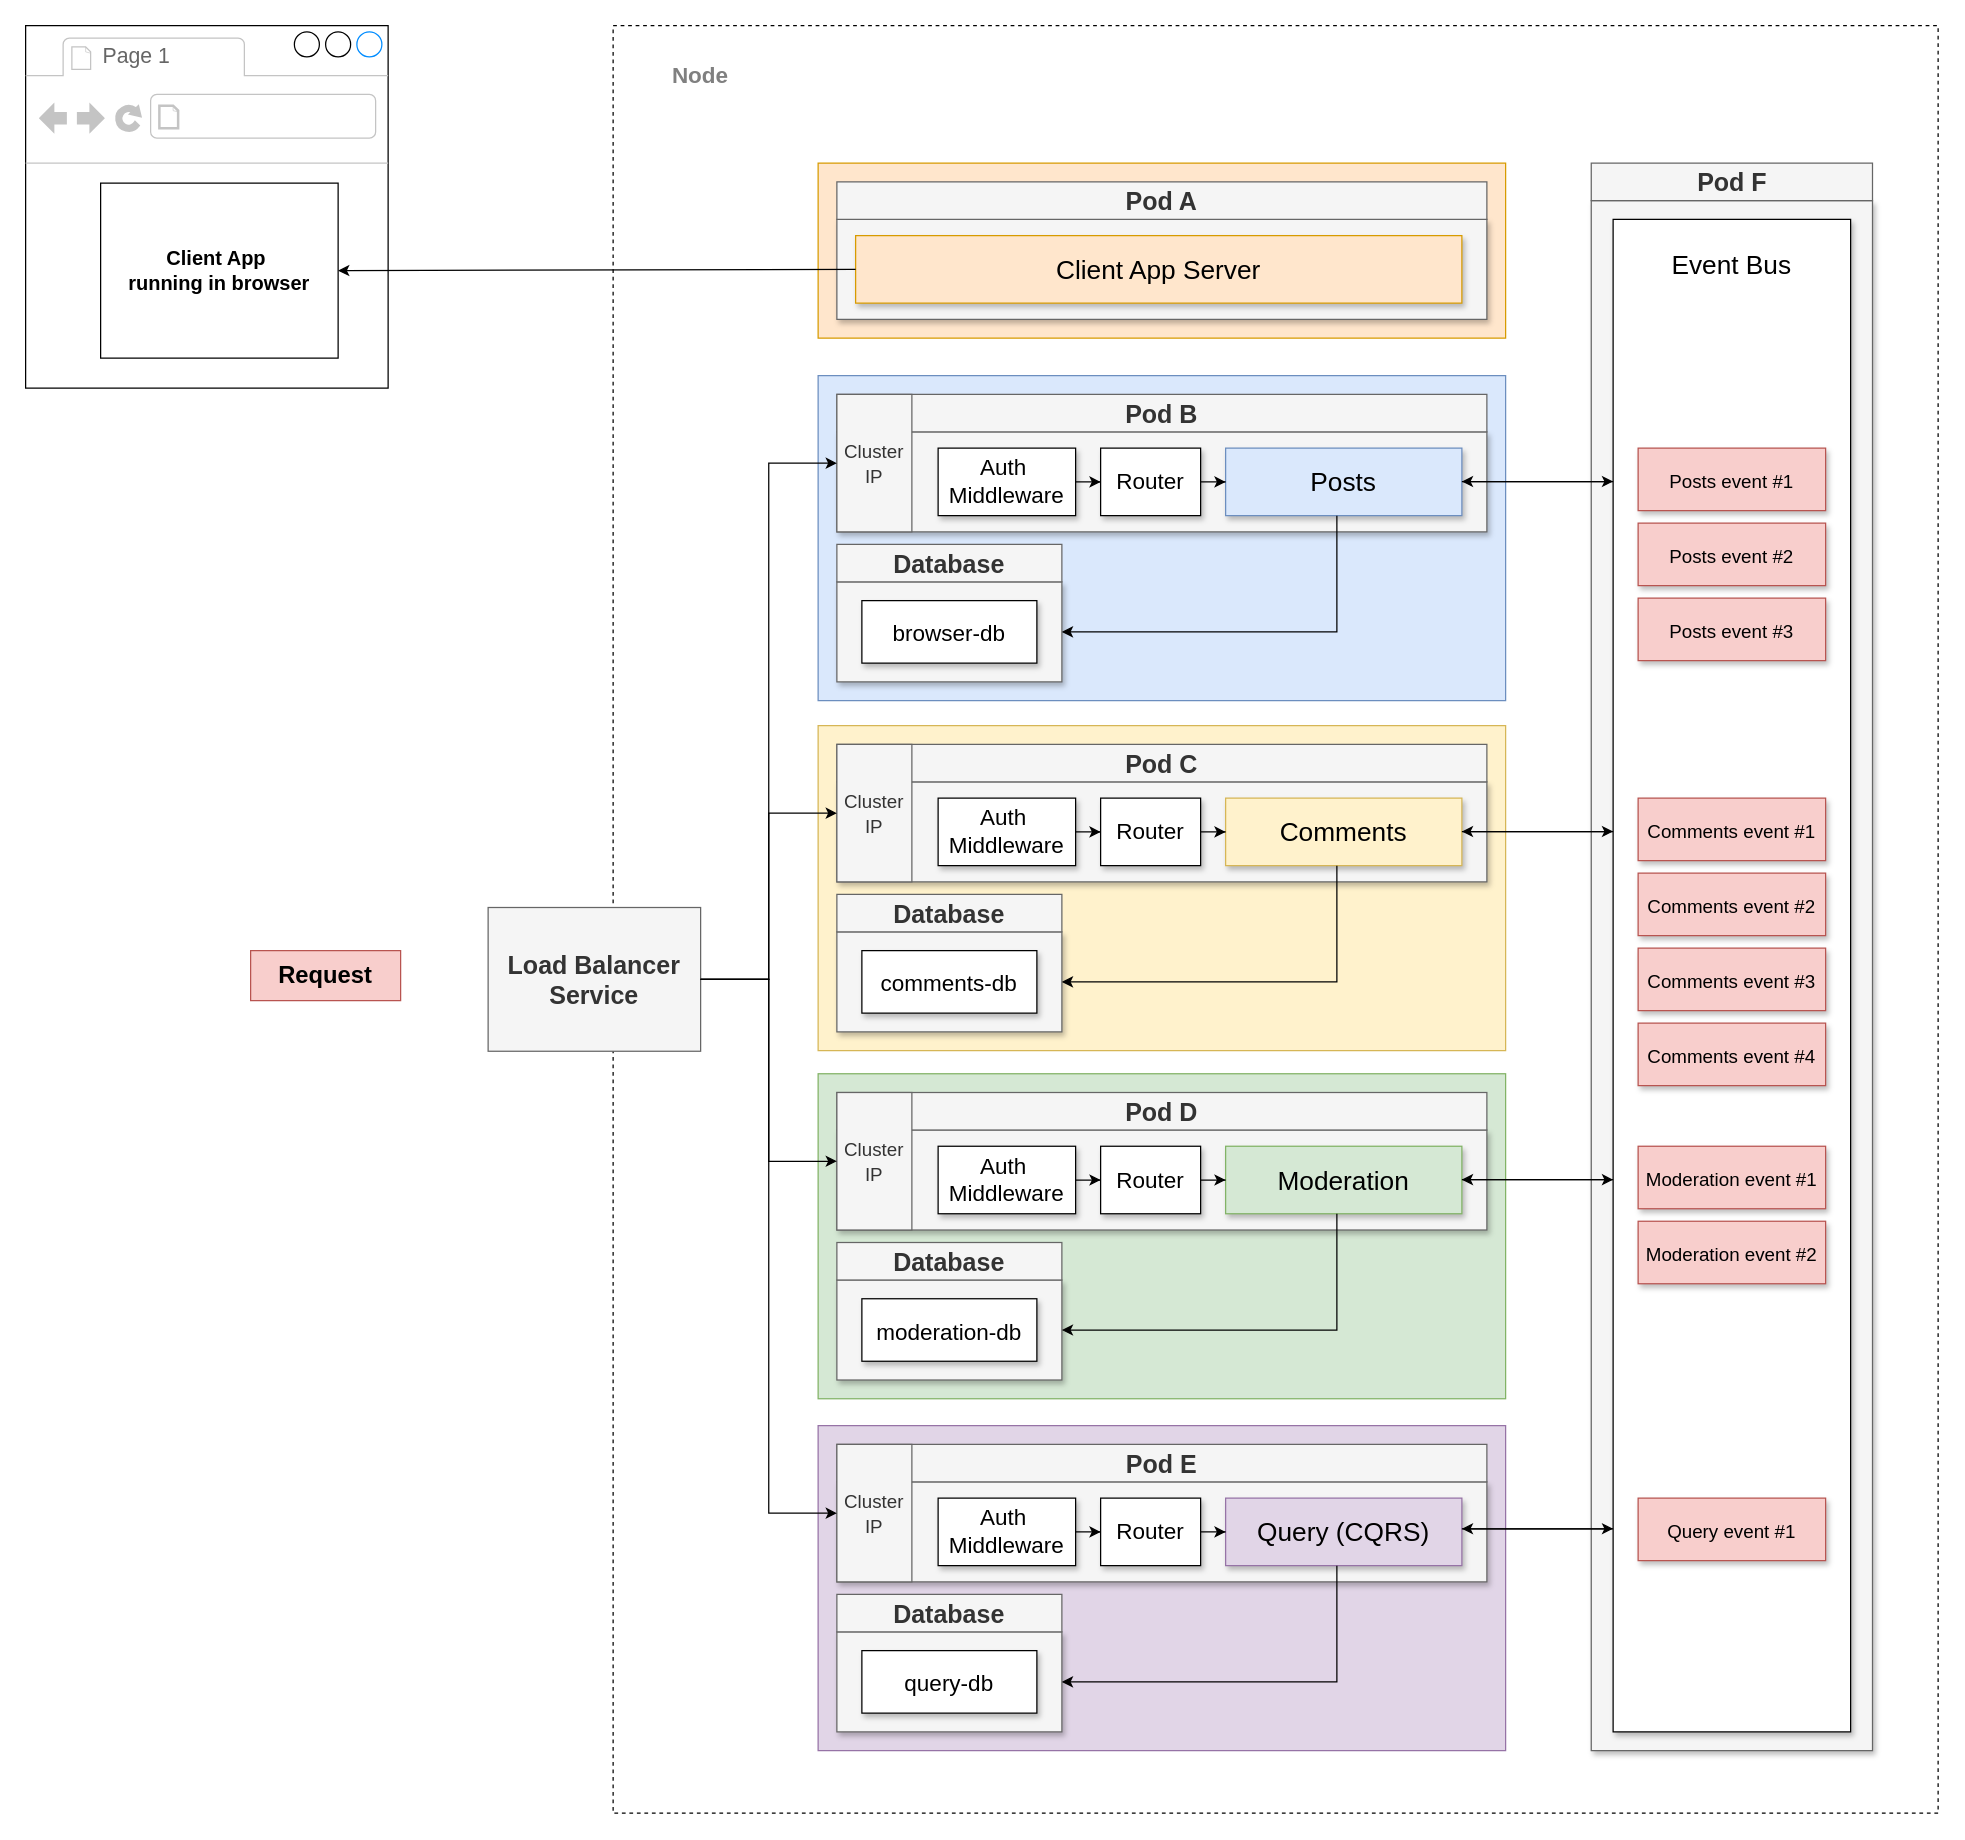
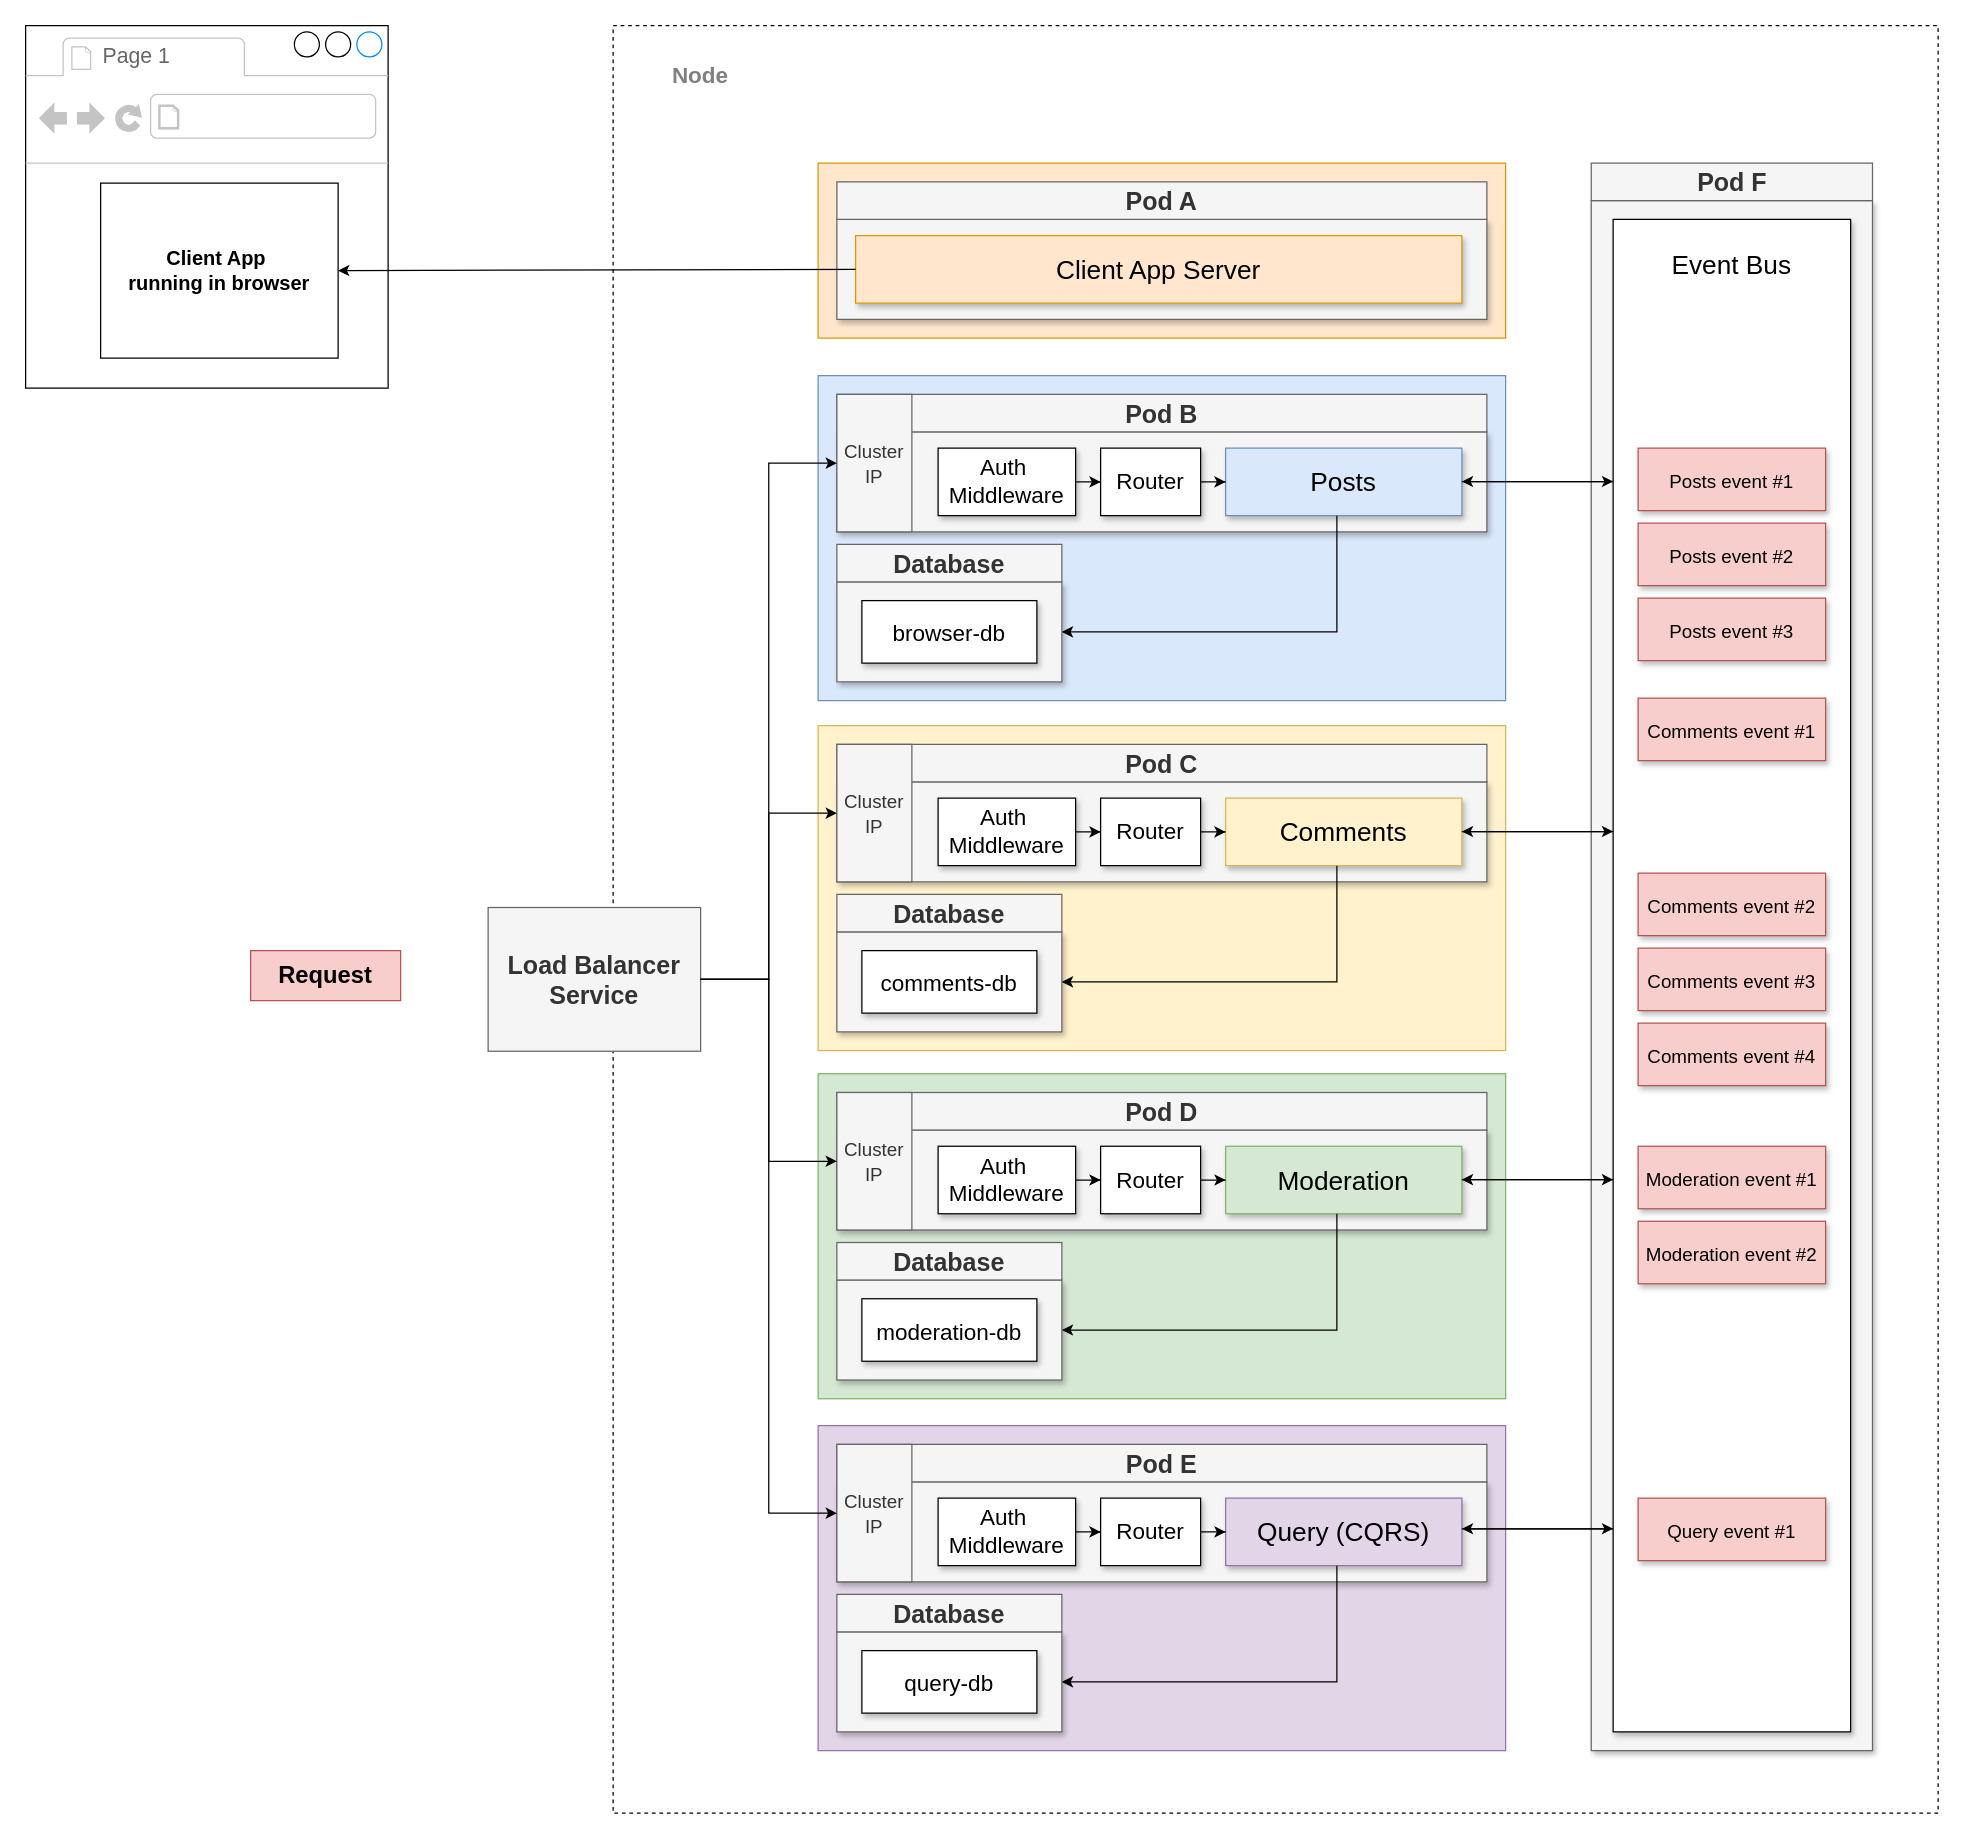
(1732, 829) -> (1732, 729)
